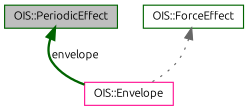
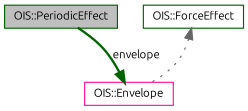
(57, 68) -> (102, 47)
